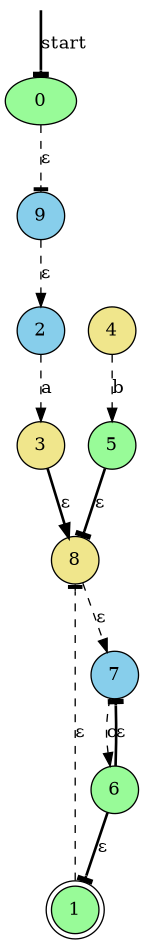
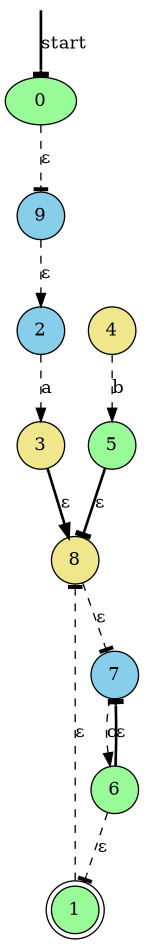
(93, 611) -> (94, 615)
(97, 844) -> (97, 844)
